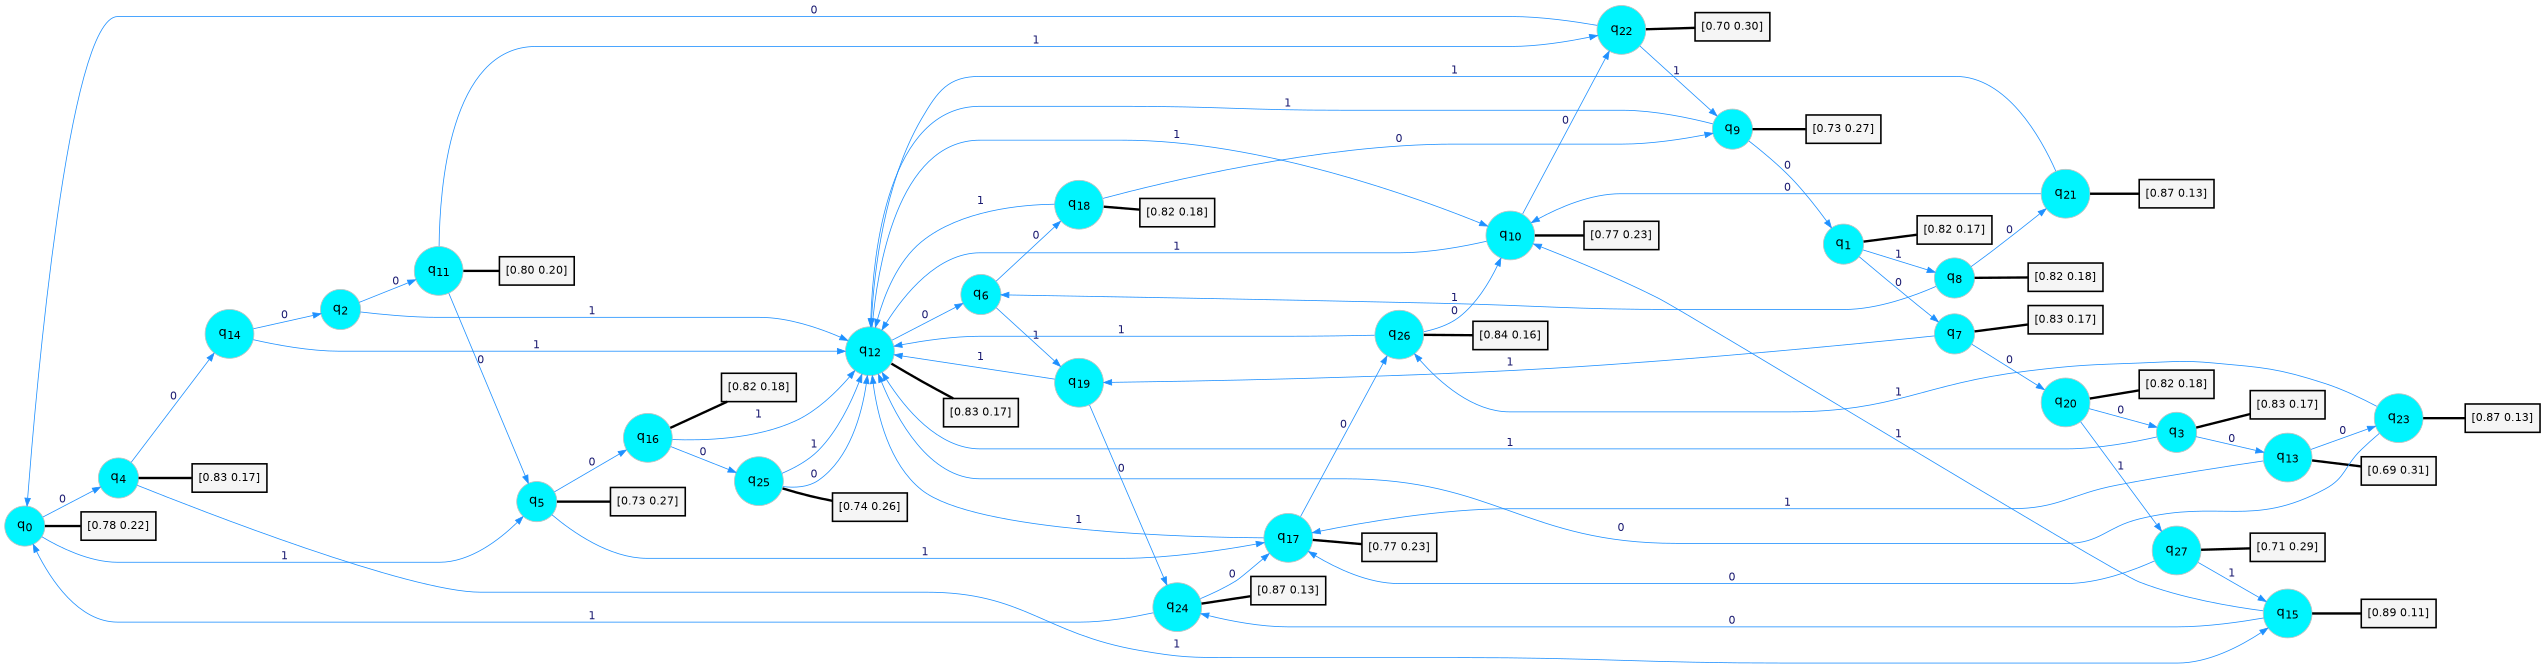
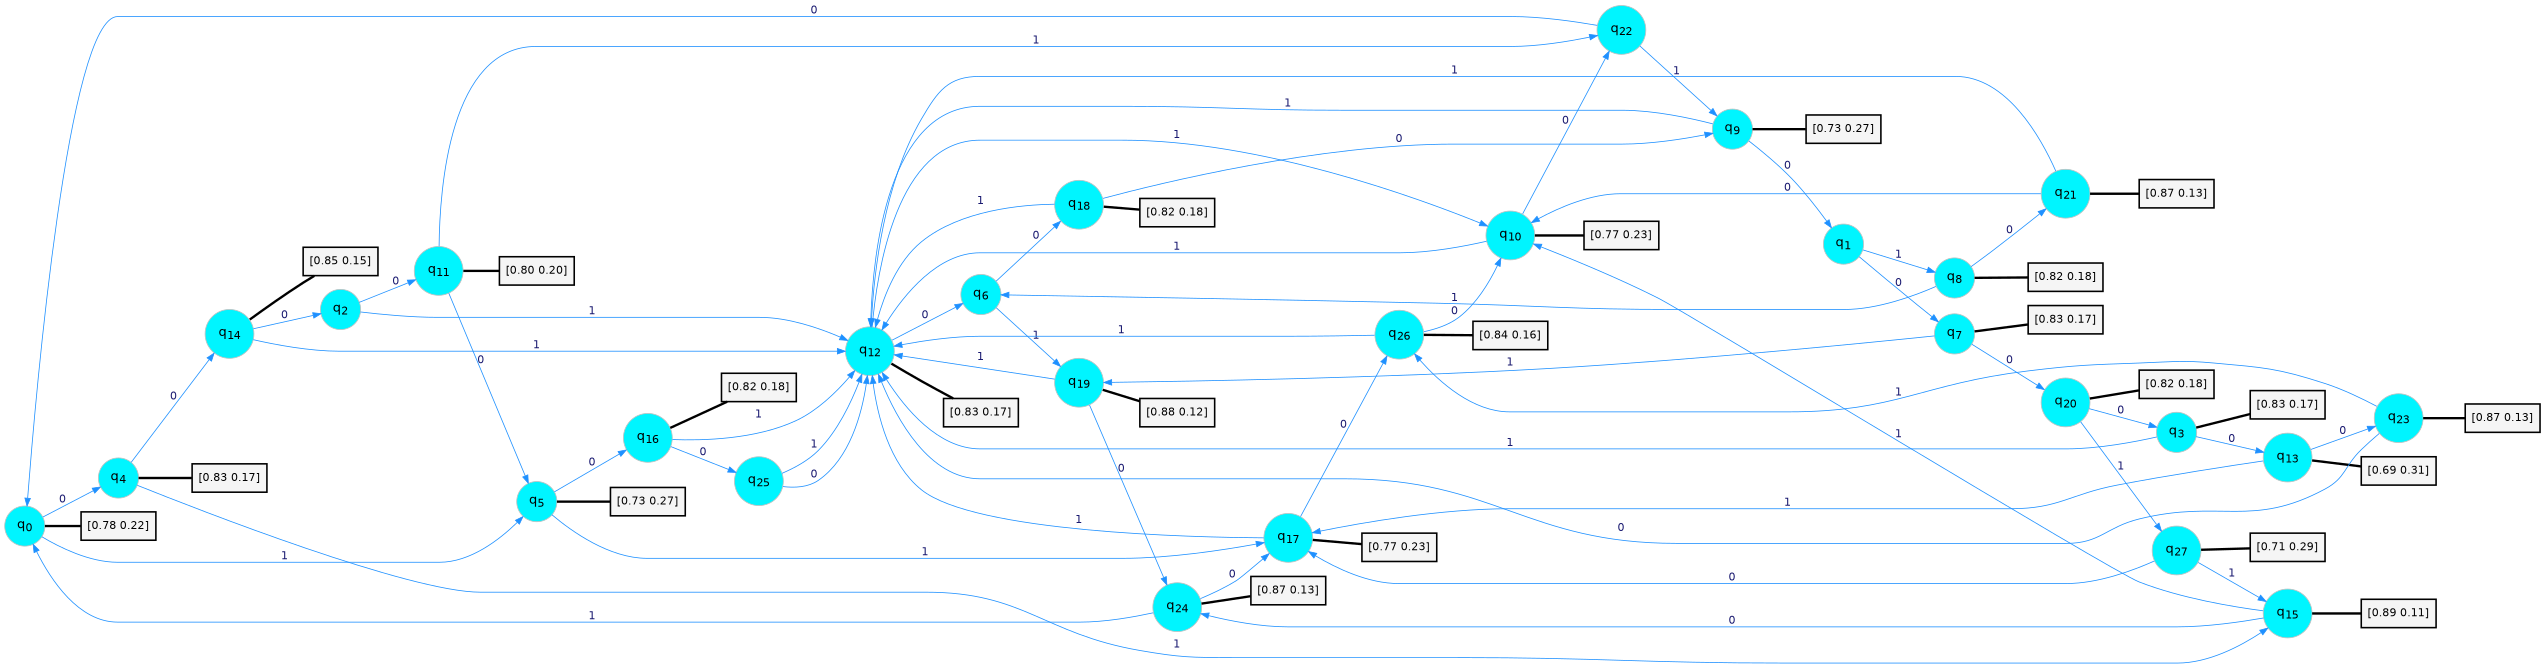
(1732, 27) -> none
(1954, 230) -> none
none -> (341, 261)
none -> (1177, 413)
(870, 507) -> none
